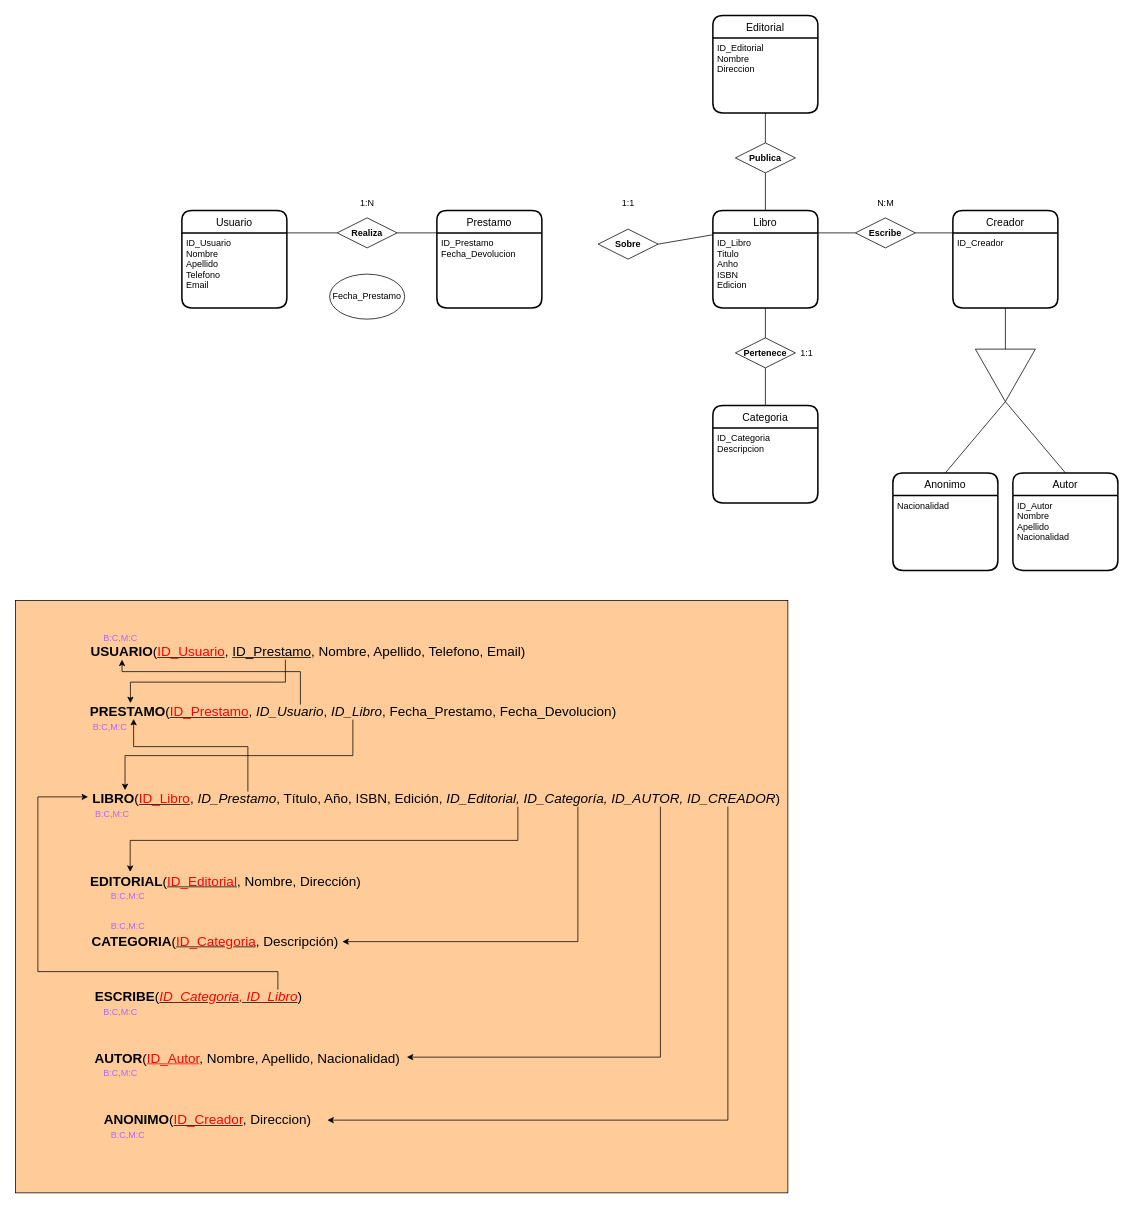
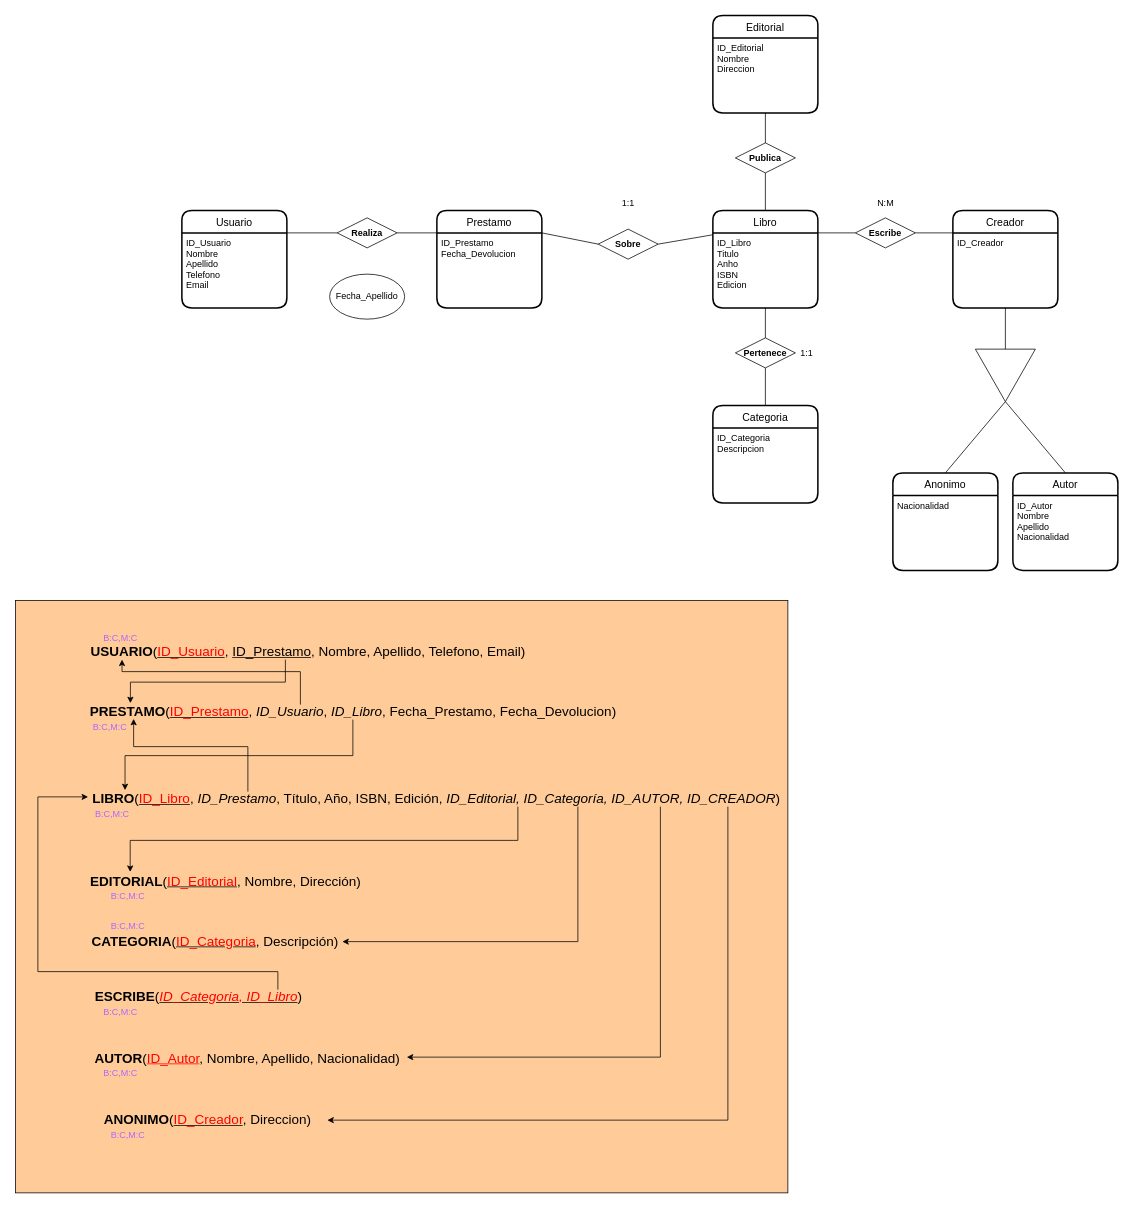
(367, 203) -> none
none -> (570, 239)
(367, 297) -> (367, 297)
